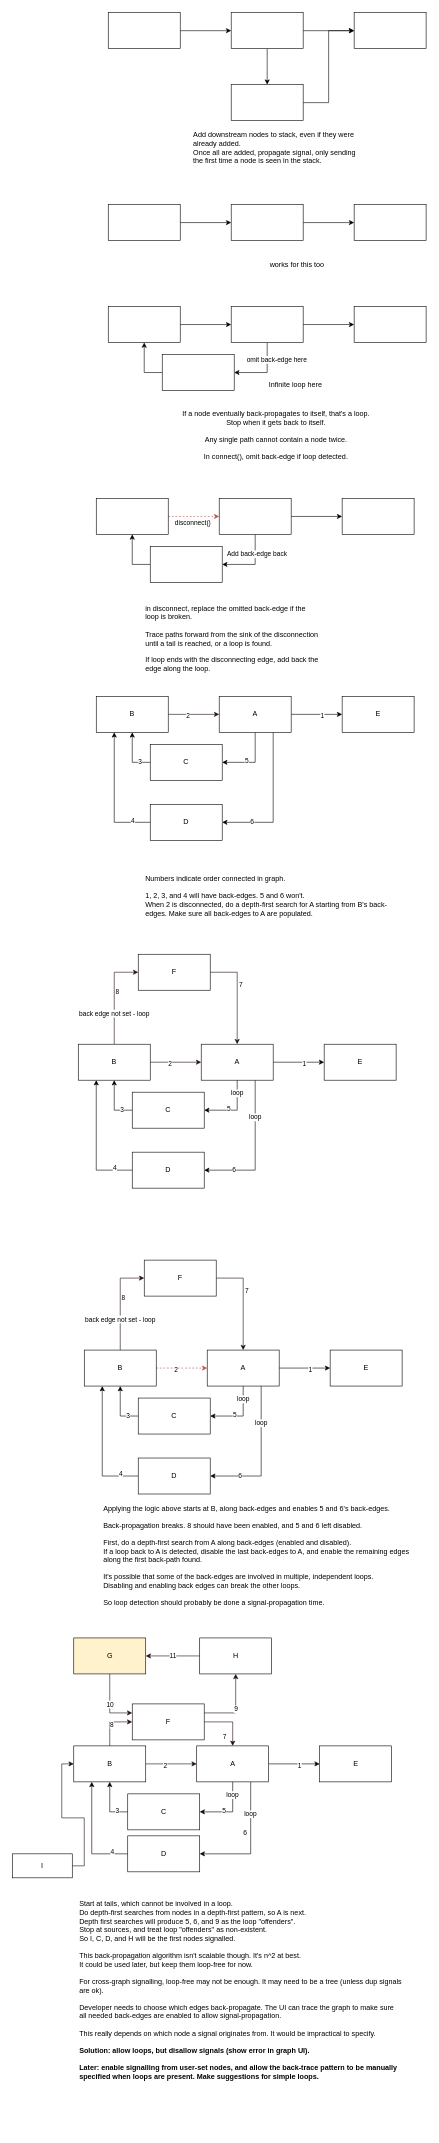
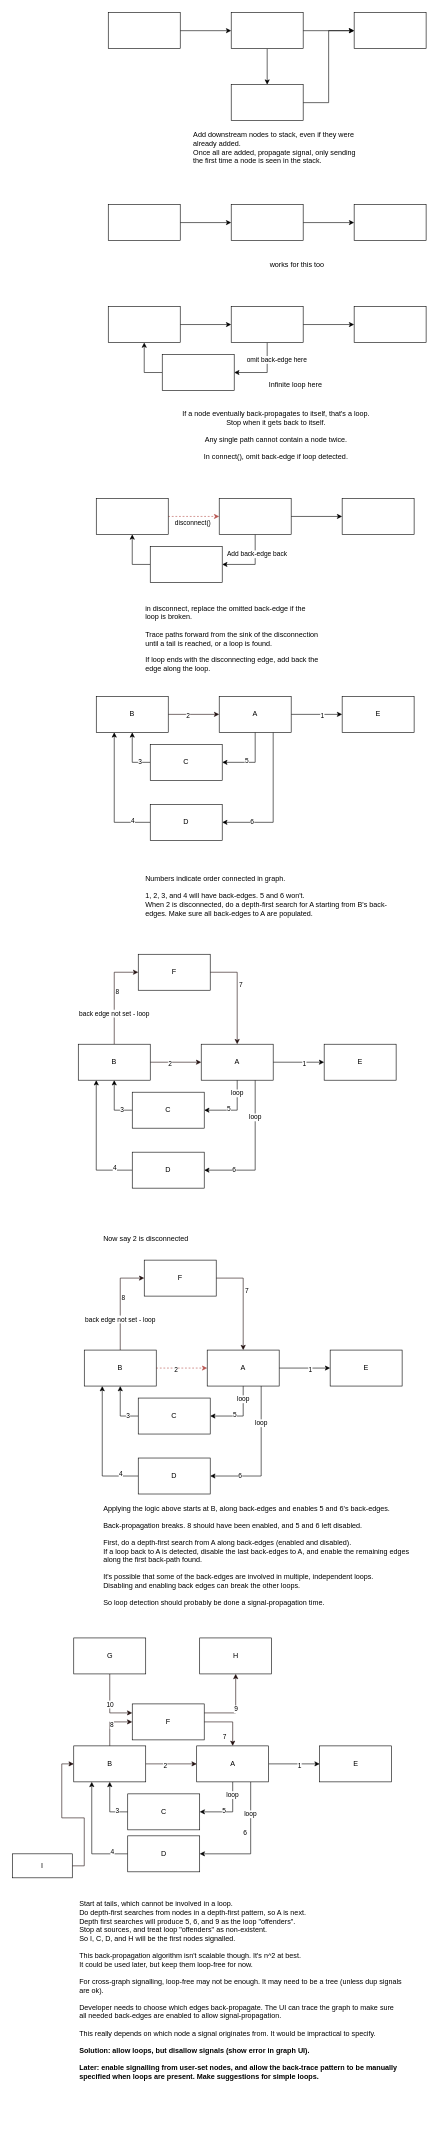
none -> (225, 1245)
(110, 1656) -> (110, 1656)
(173, 1656) -> none
